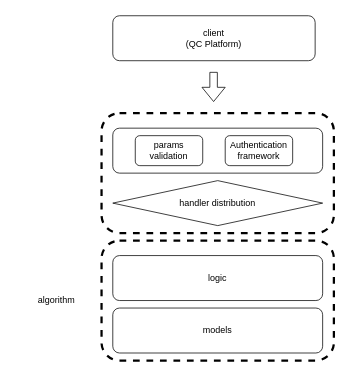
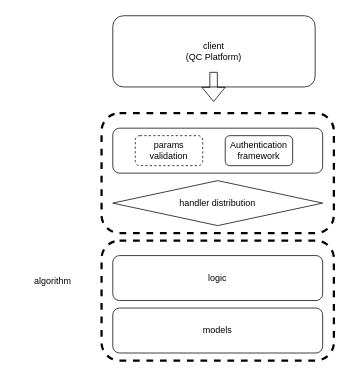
(214, 38) -> (214, 51)
(169, 150) -> (169, 150)
(57, 300) -> (53, 282)
